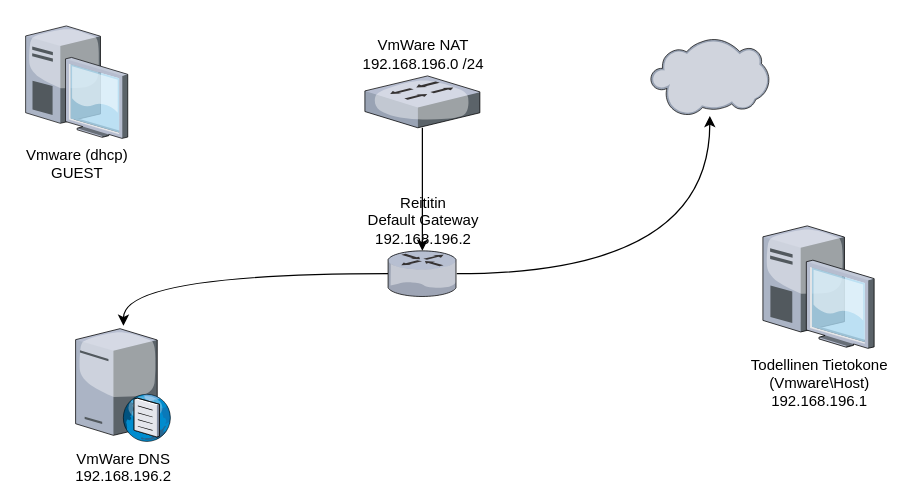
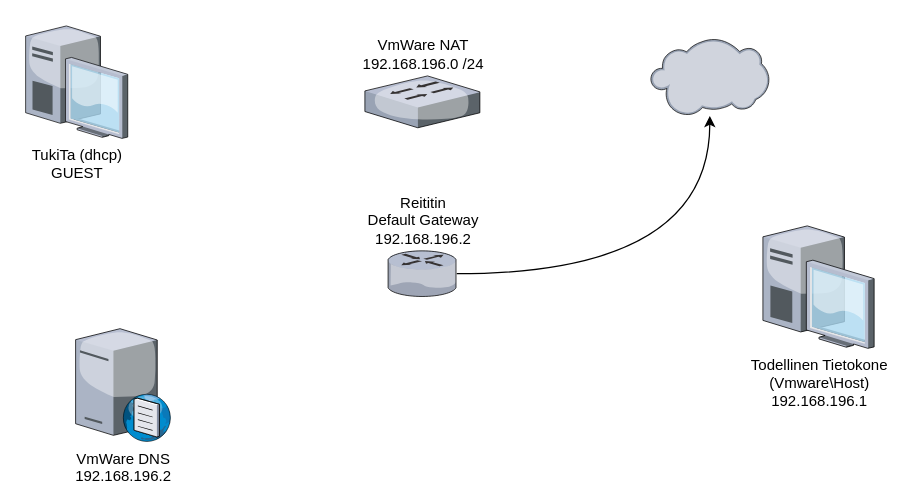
(78, 165) -> (78, 165)
(423, 186) -> none
(251, 278) -> none
